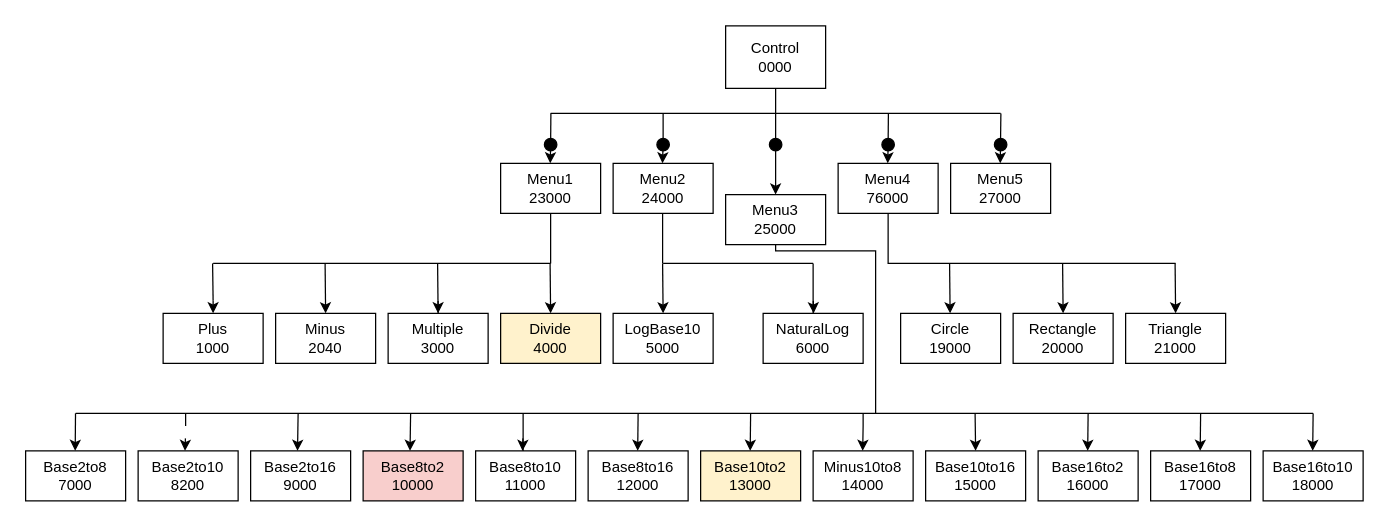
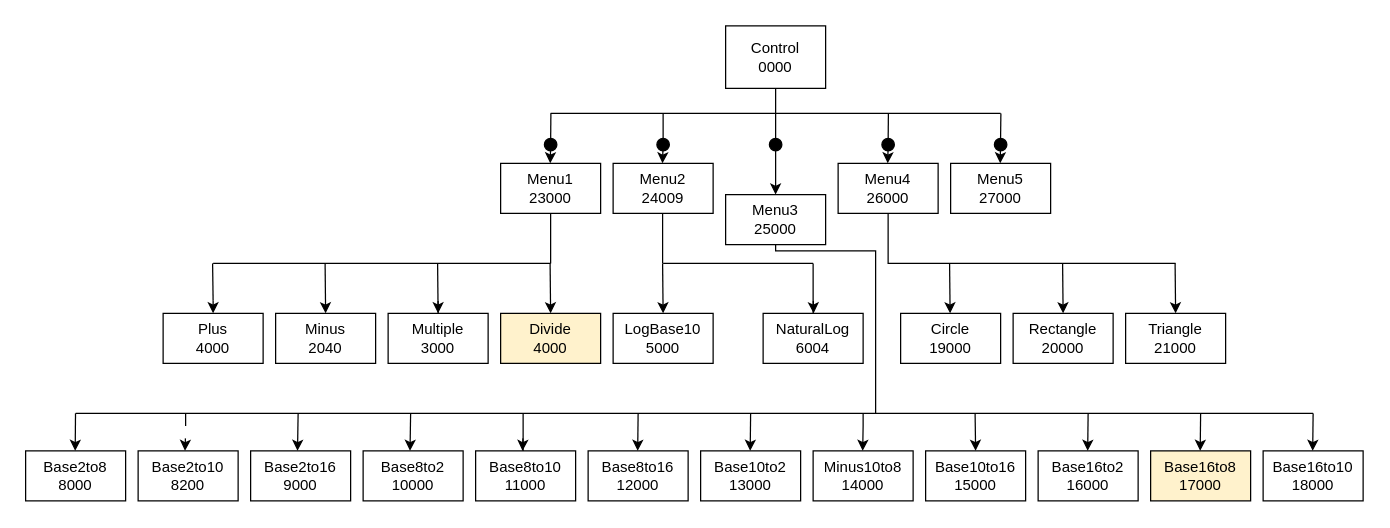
(663, 188) -> (663, 188)
(888, 188) -> (888, 188)
(213, 338) -> (213, 338)
(813, 338) -> (813, 338)
(76, 476) -> (76, 476)
(413, 476) -> (413, 476)
(751, 476) -> (751, 476)
(1201, 476) -> (1201, 476)
